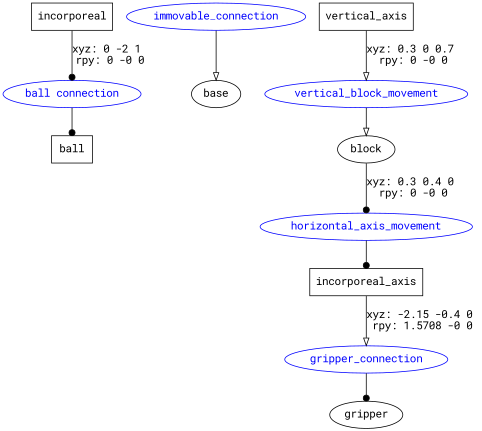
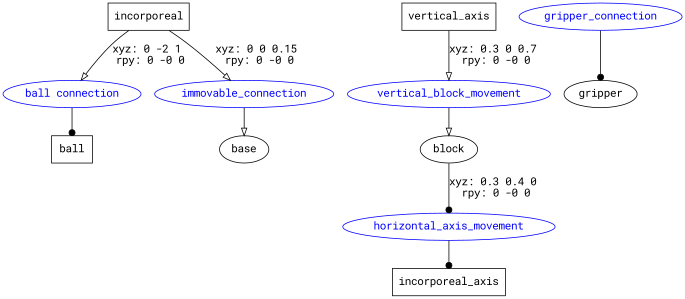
(72, 52) -> (106, 51)
none -> (198, 52)
(366, 317) -> none
